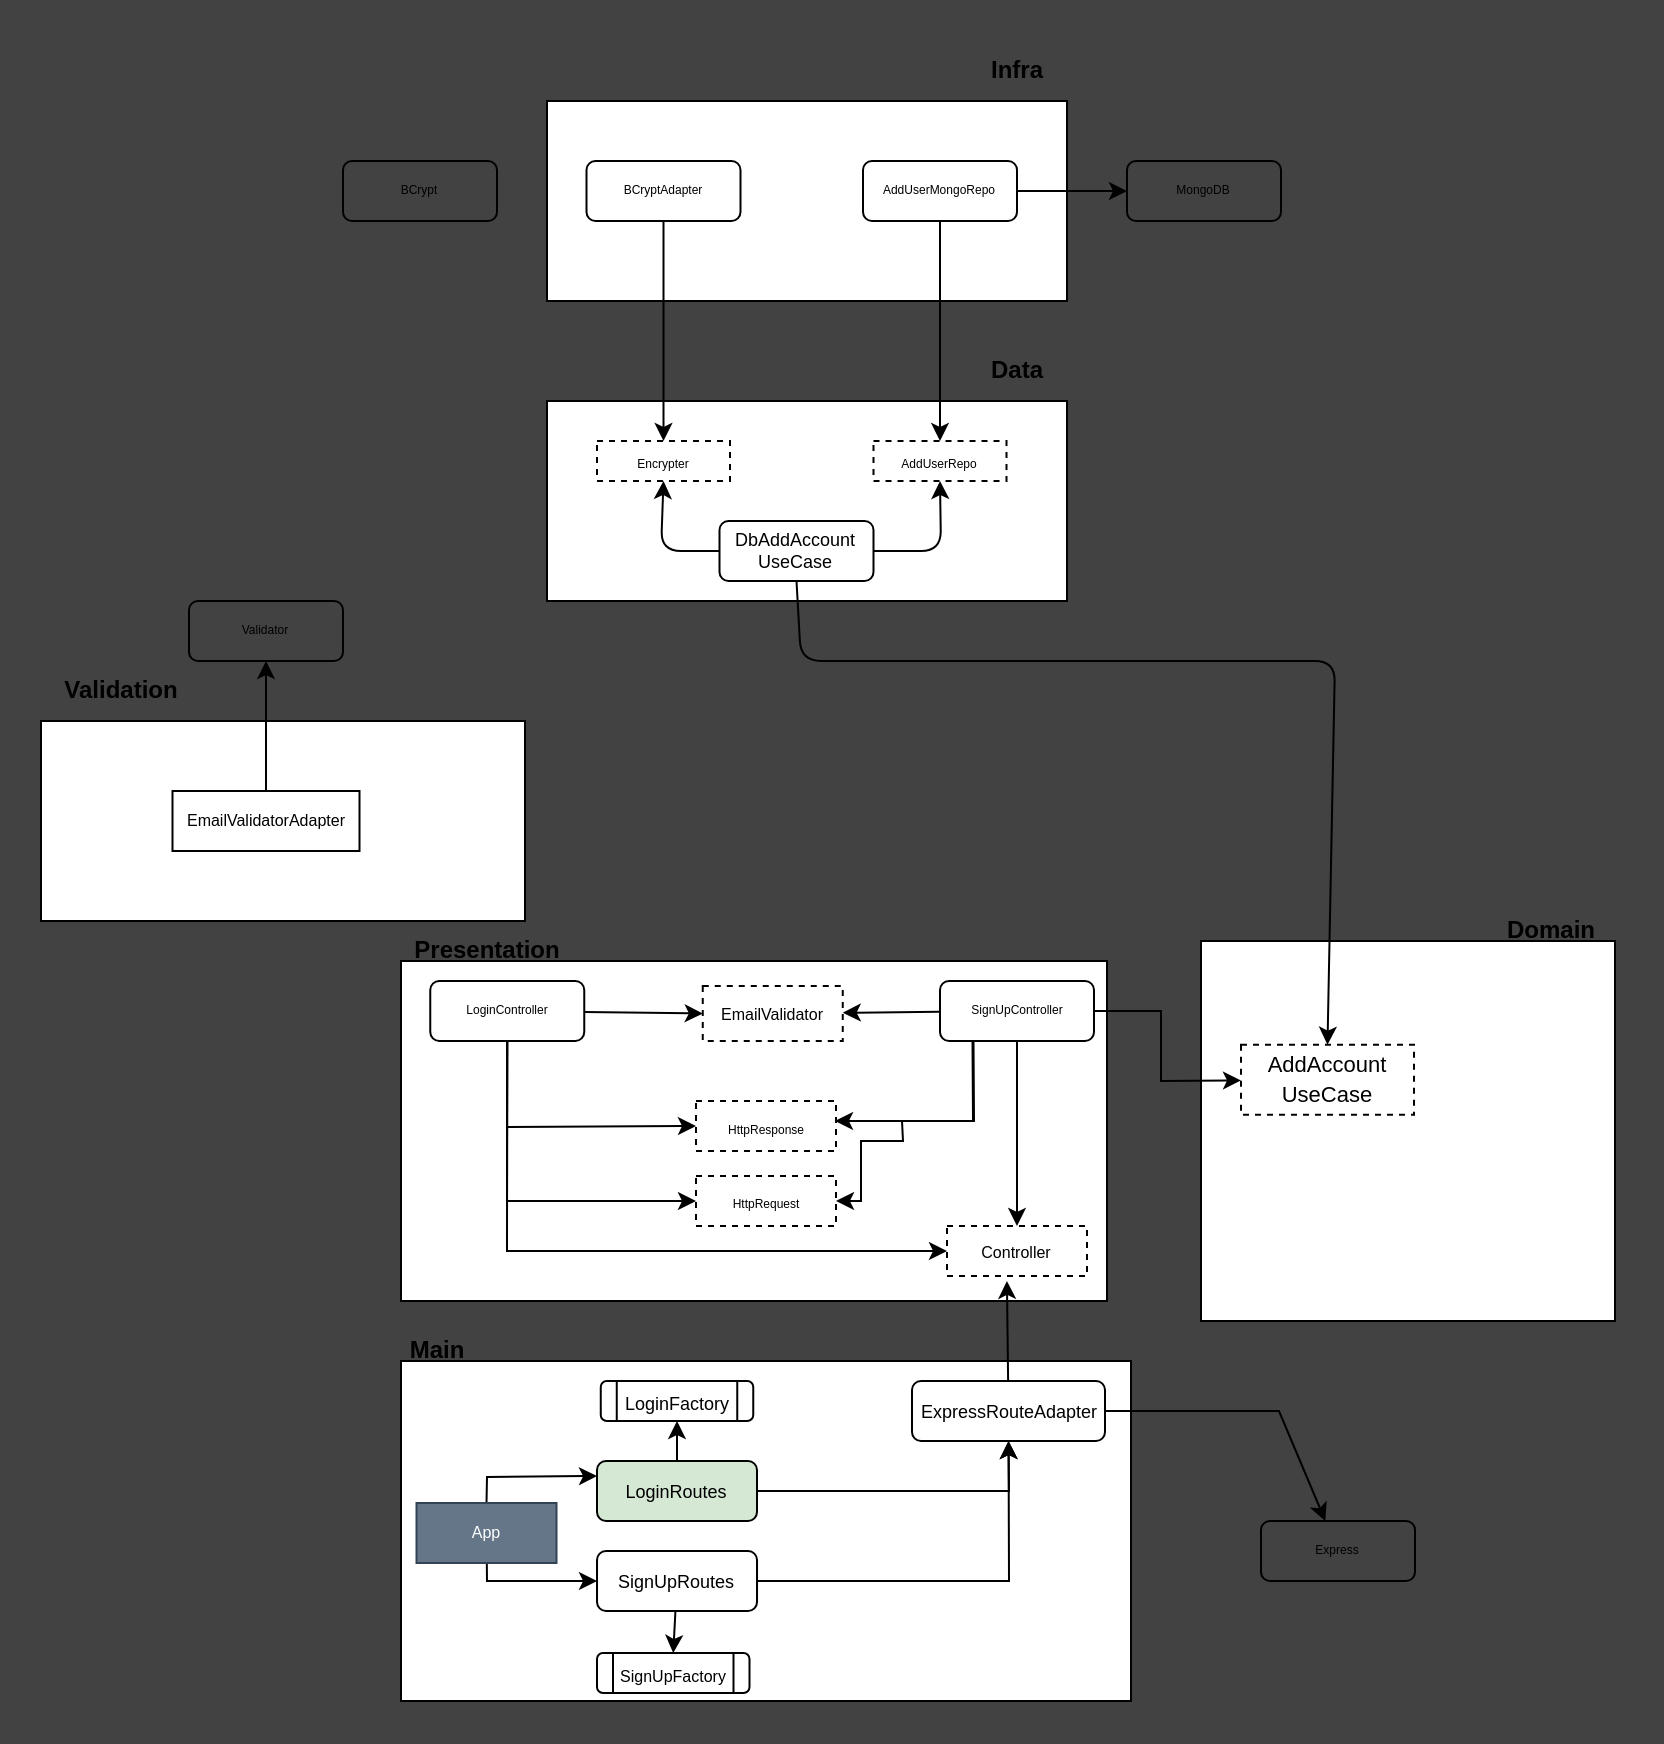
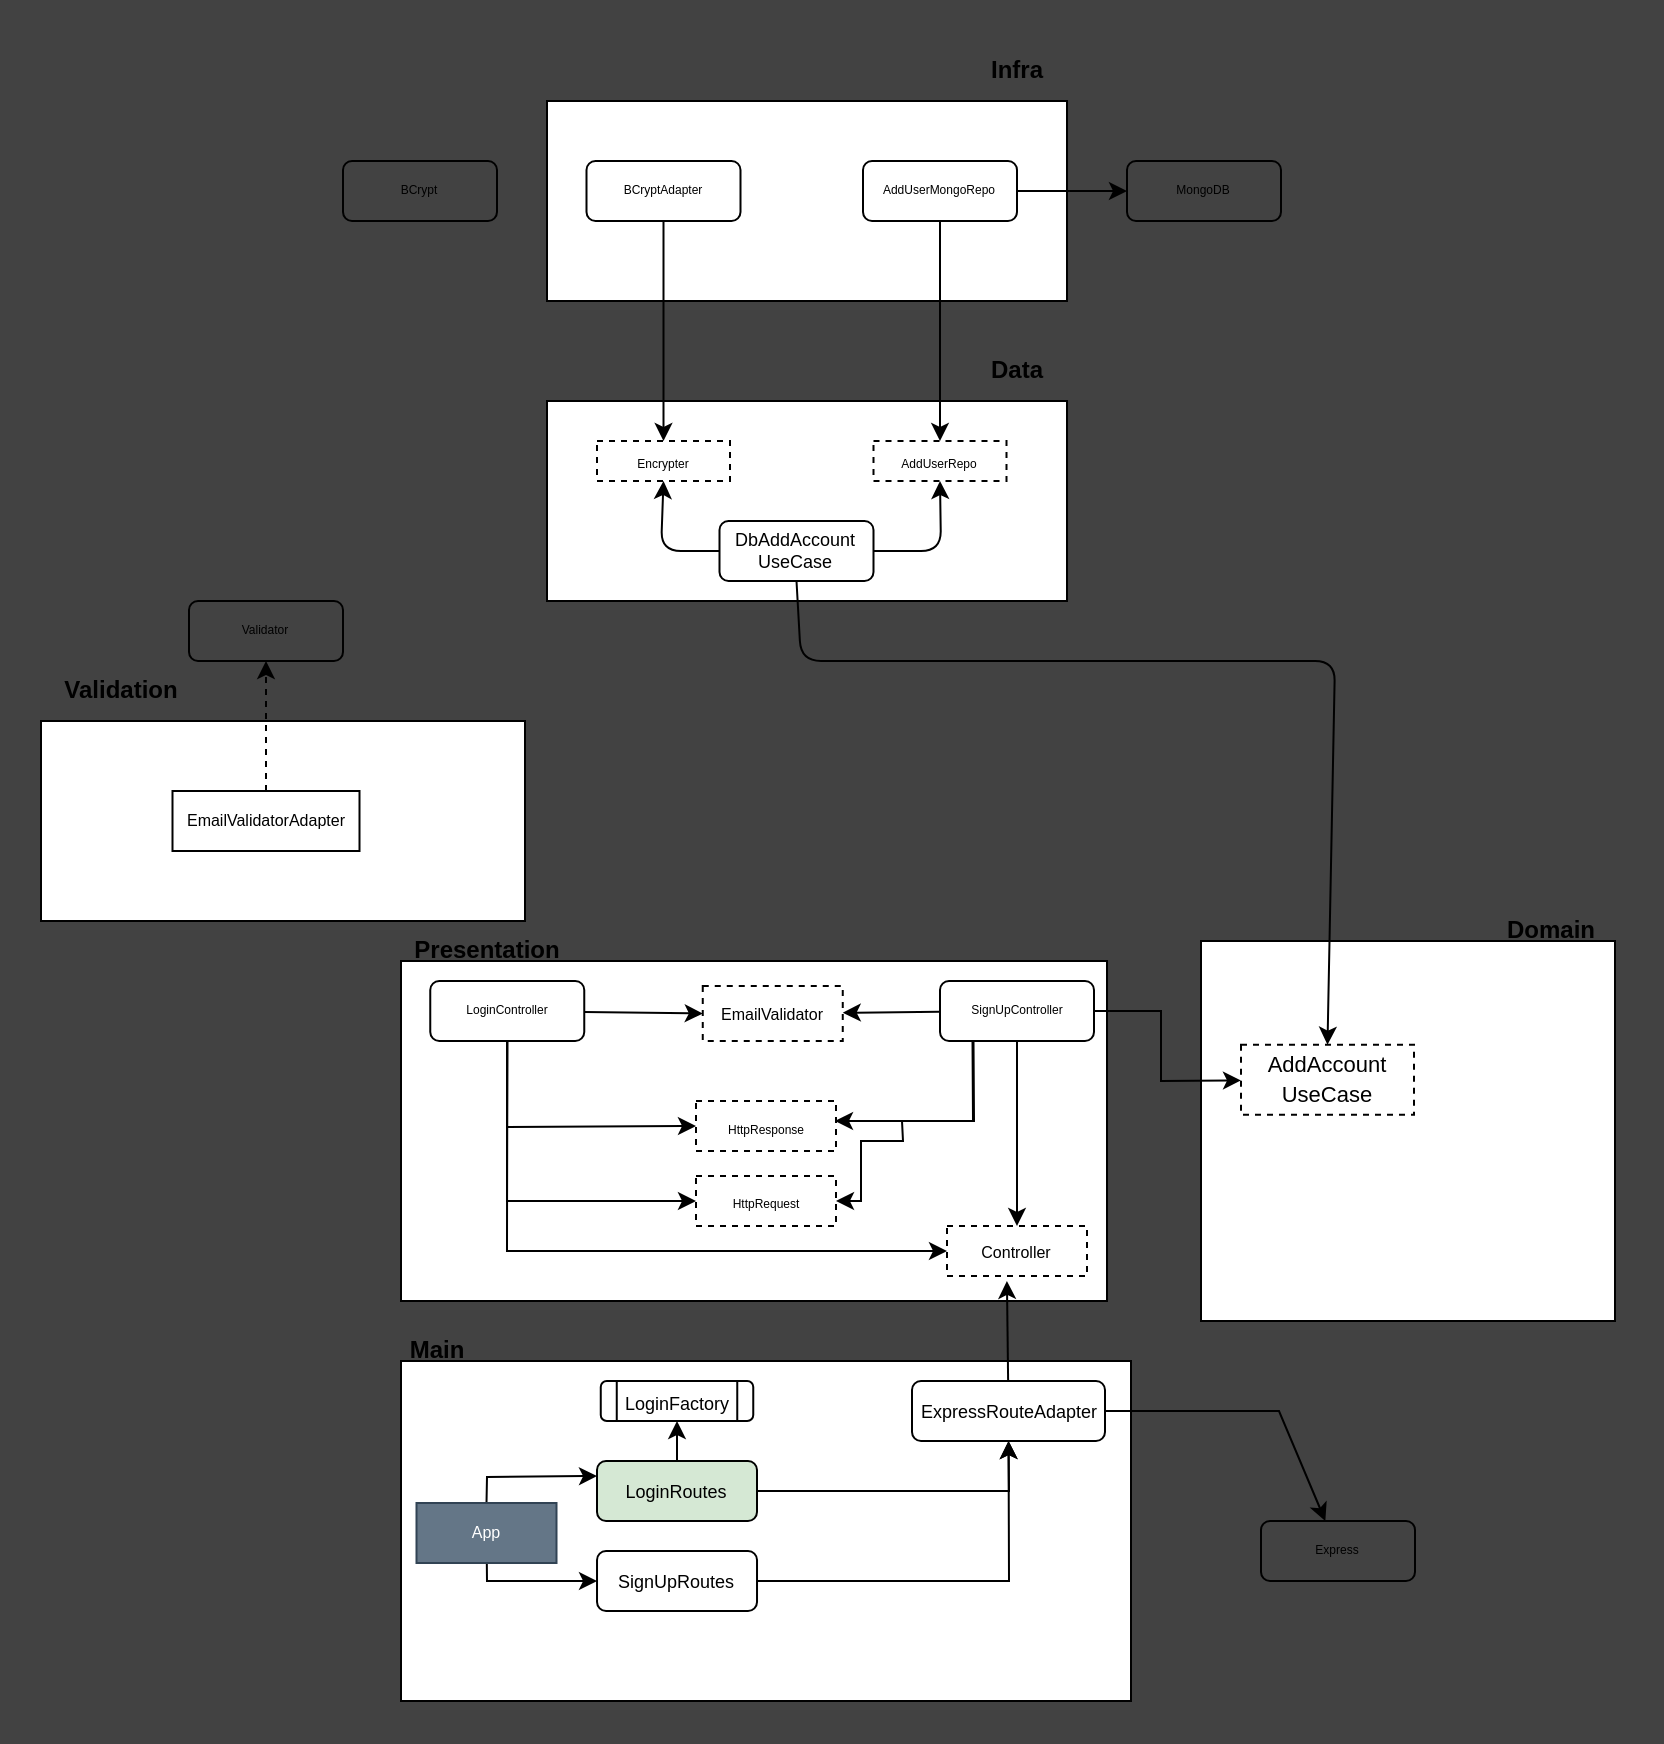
(266, 753) -> (266, 753)
(675, 1625) -> none
(673, 1673) -> none
